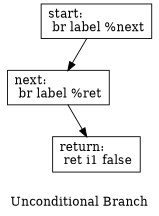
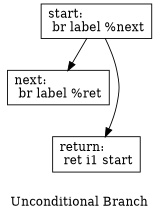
(75, 117) -> (119, 83)
(96, 161) -> (96, 161)
